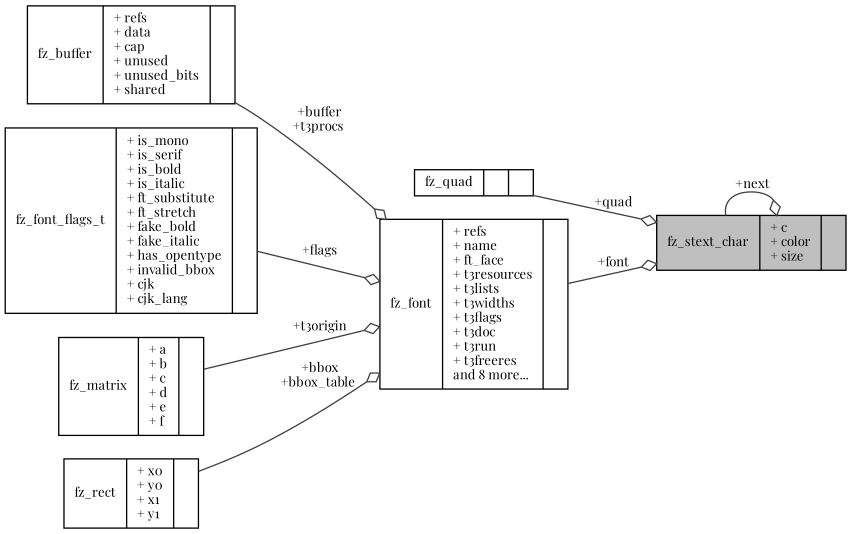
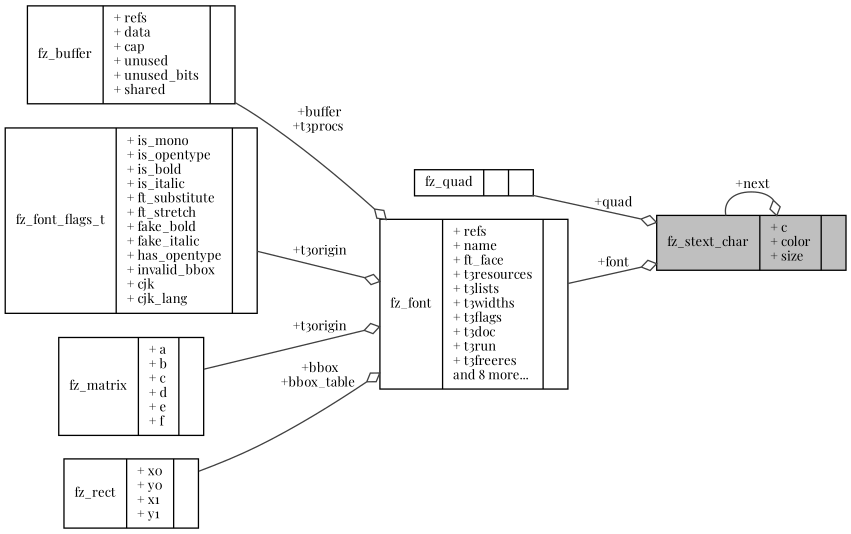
(155, 155) -> (169, 155)
(319, 251) -> (319, 251)
